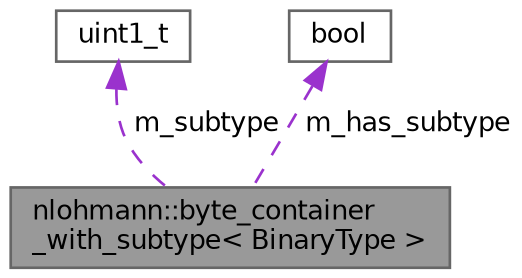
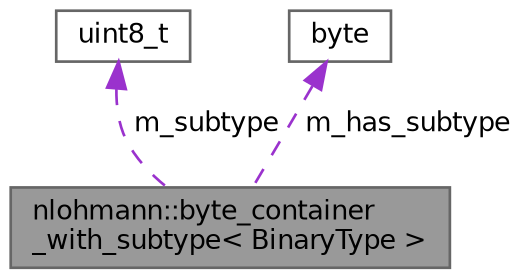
(123, 36) -> (123, 36)
(340, 36) -> (340, 36)
